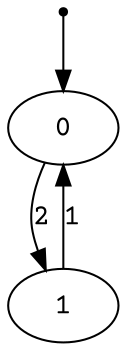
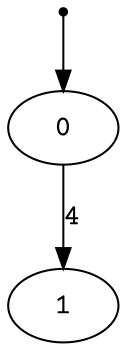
(42, 217) -> (73, 217)
(63, 227) -> none
